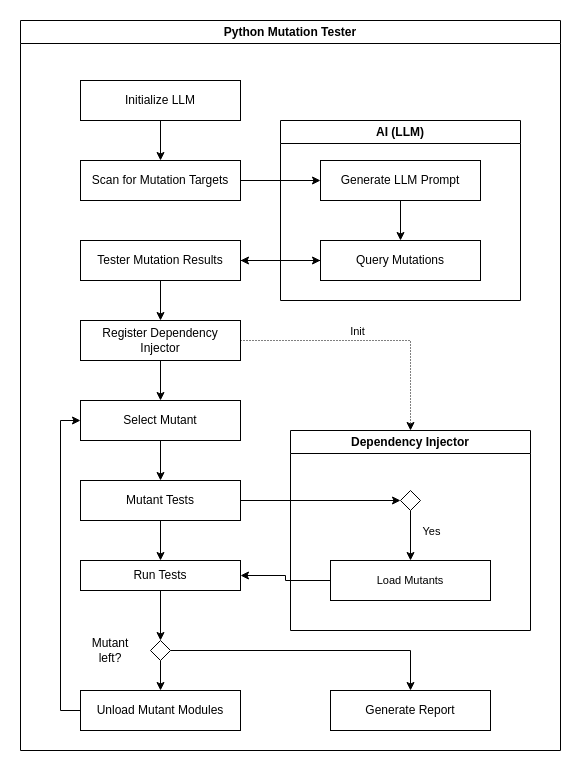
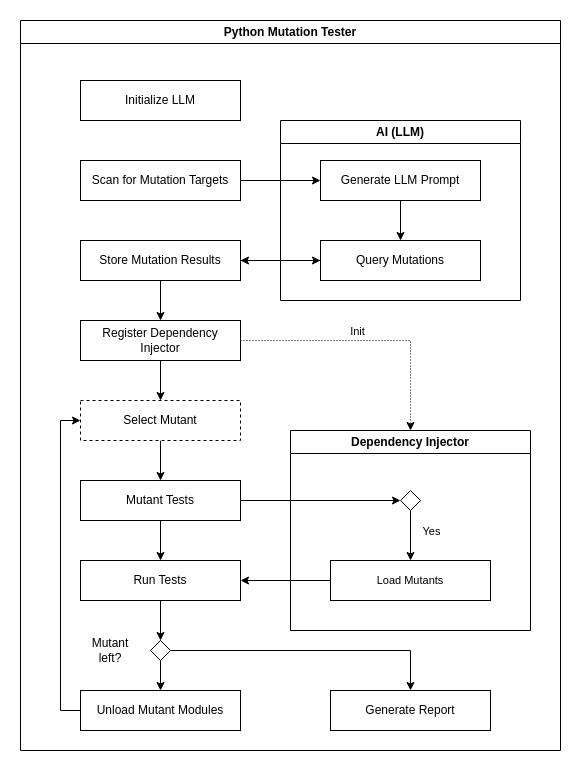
(161, 137) -> none
(161, 261) -> (161, 261)
(161, 421) -> (161, 421)
(161, 576) -> (161, 581)
